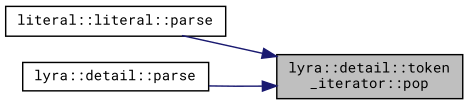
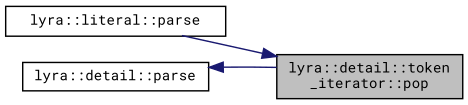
(116, 21) -> (116, 21)
(235, 86) -> (250, 67)
